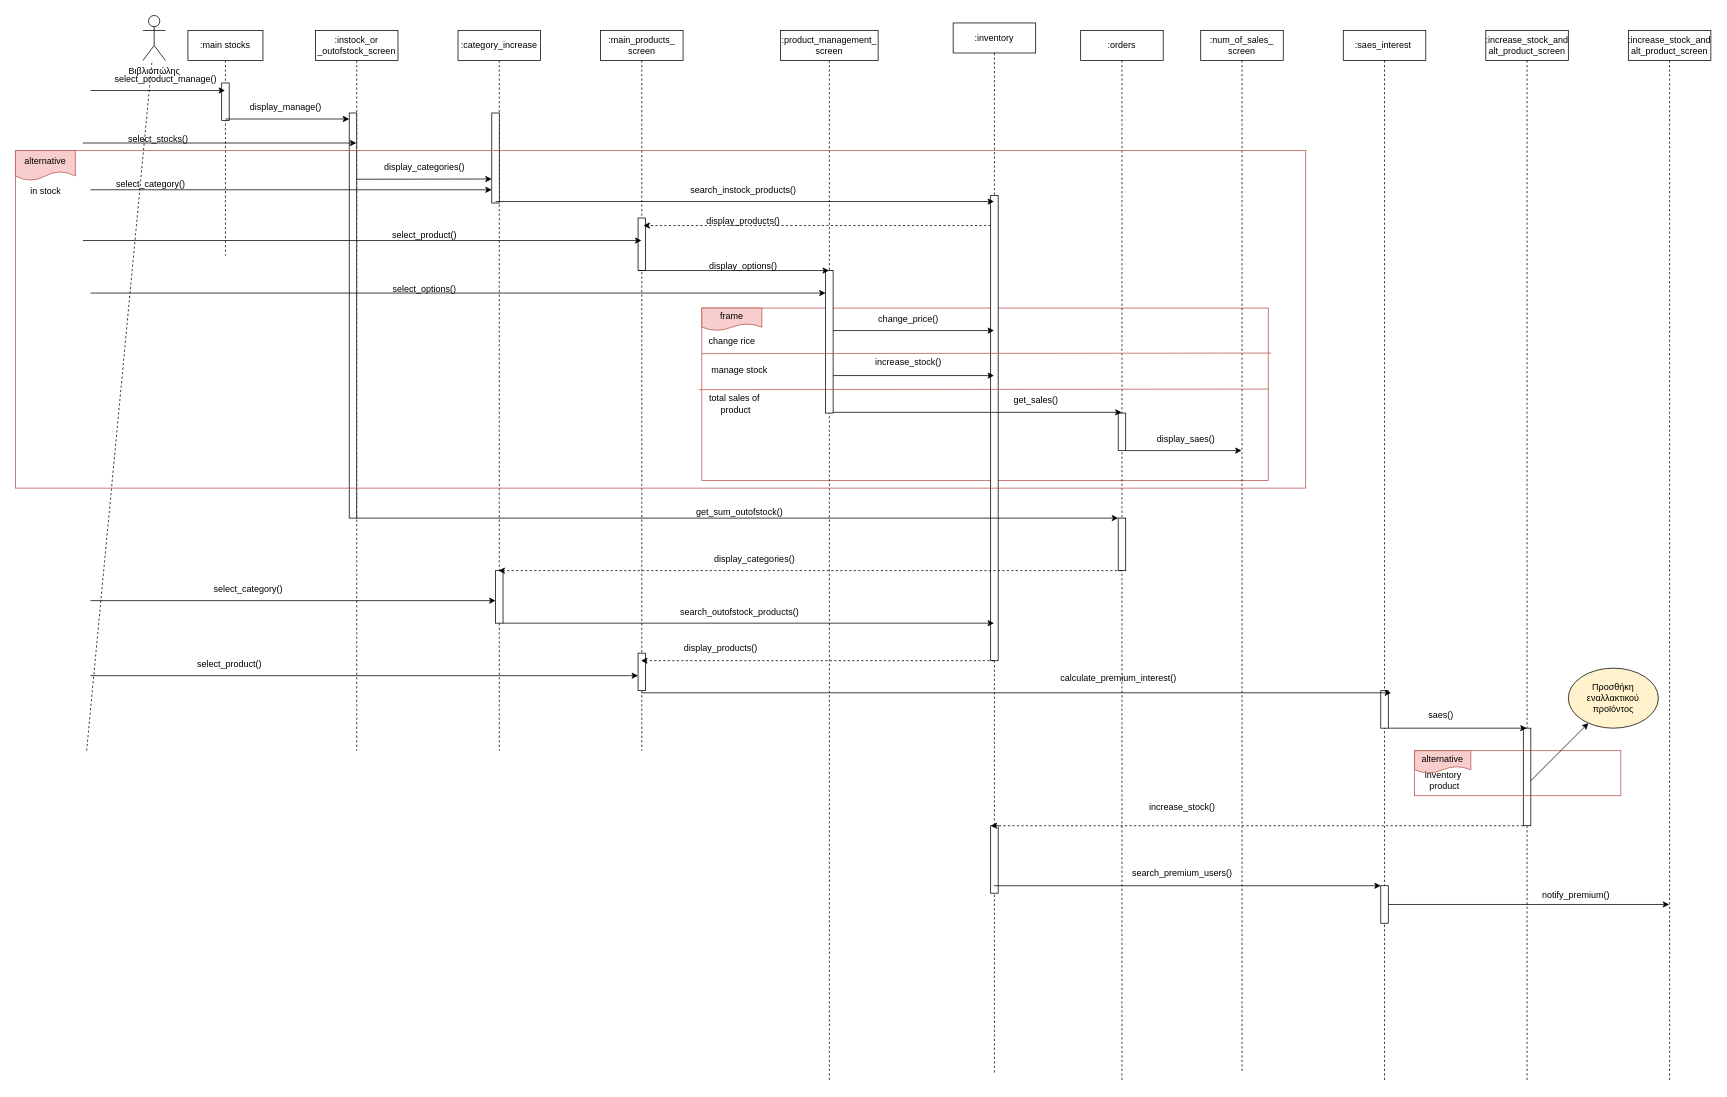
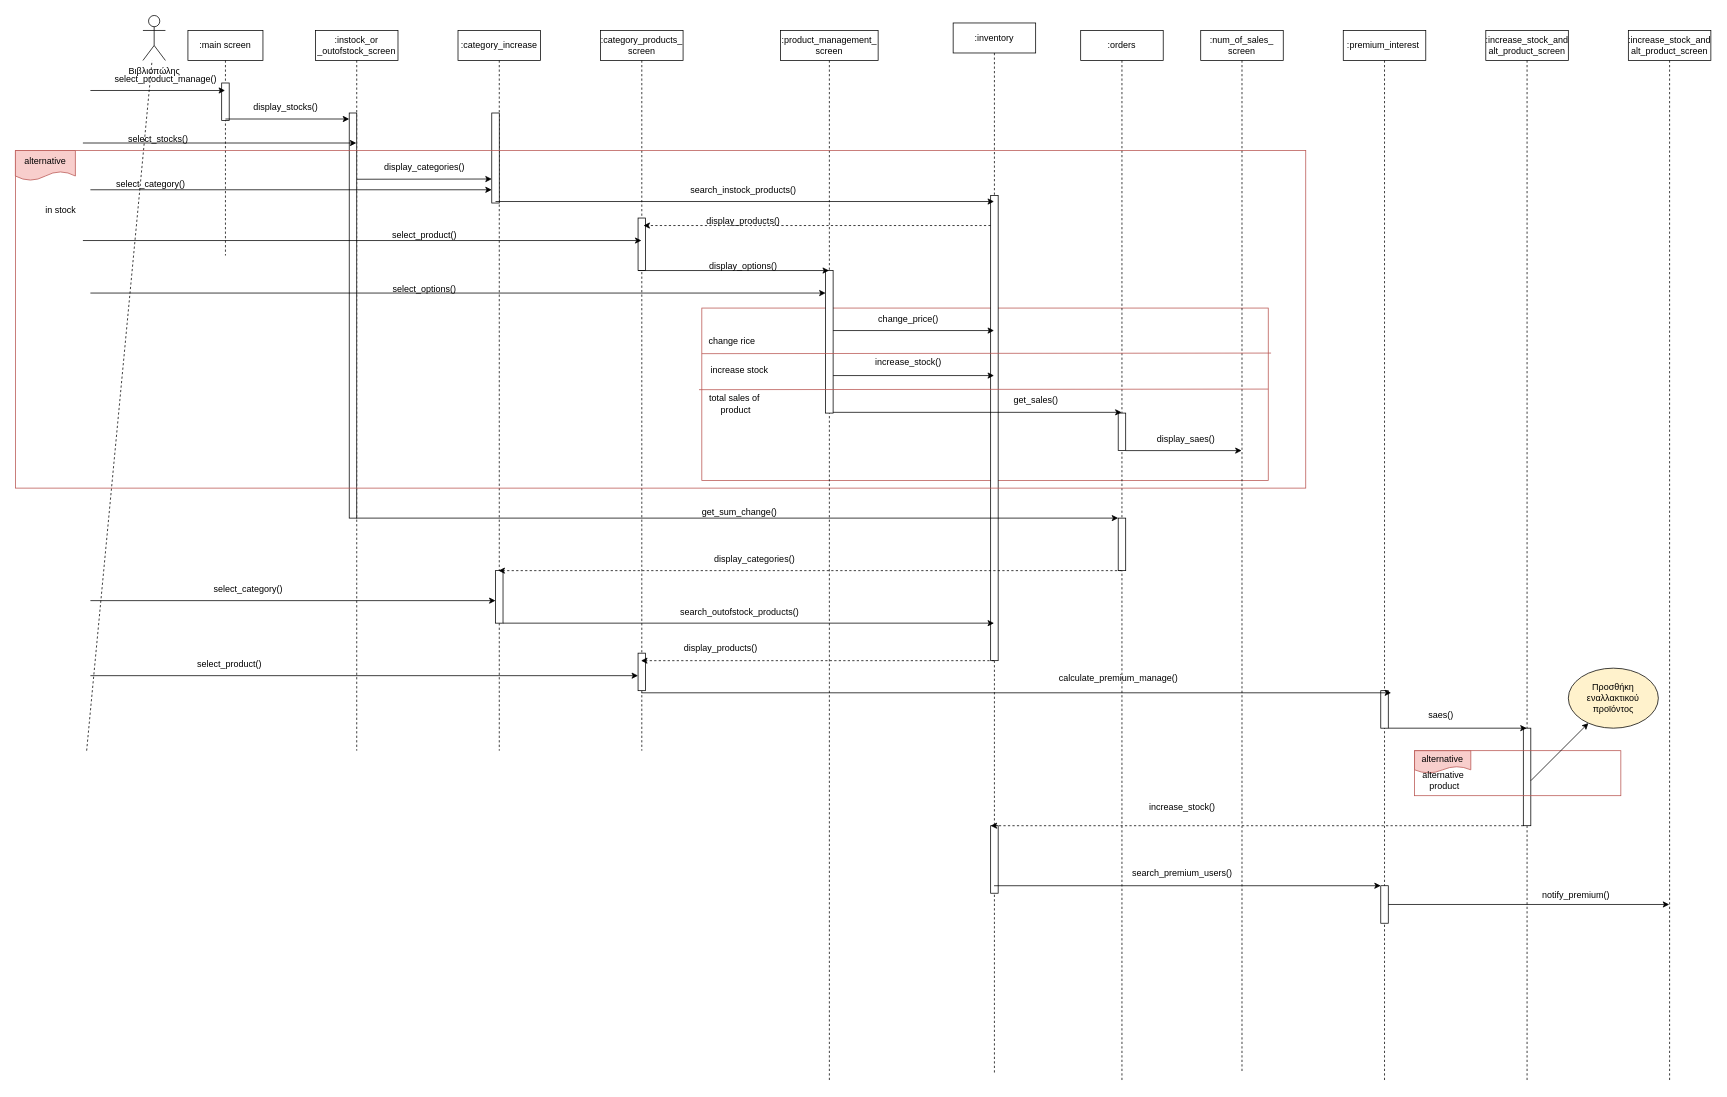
(225, 45) -> (225, 45)
(642, 45) -> (642, 45)
(1384, 45) -> (1384, 45)
(286, 108) -> (286, 108)
(45, 192) -> (60, 210)
(732, 319) -> none
(740, 370) -> (740, 370)
(740, 513) -> (740, 513)
(1118, 678) -> (1118, 678)
(1443, 780) -> (1443, 780)
